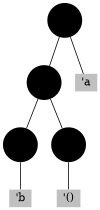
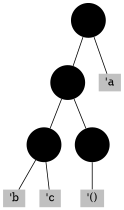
none -> (50, 198)
